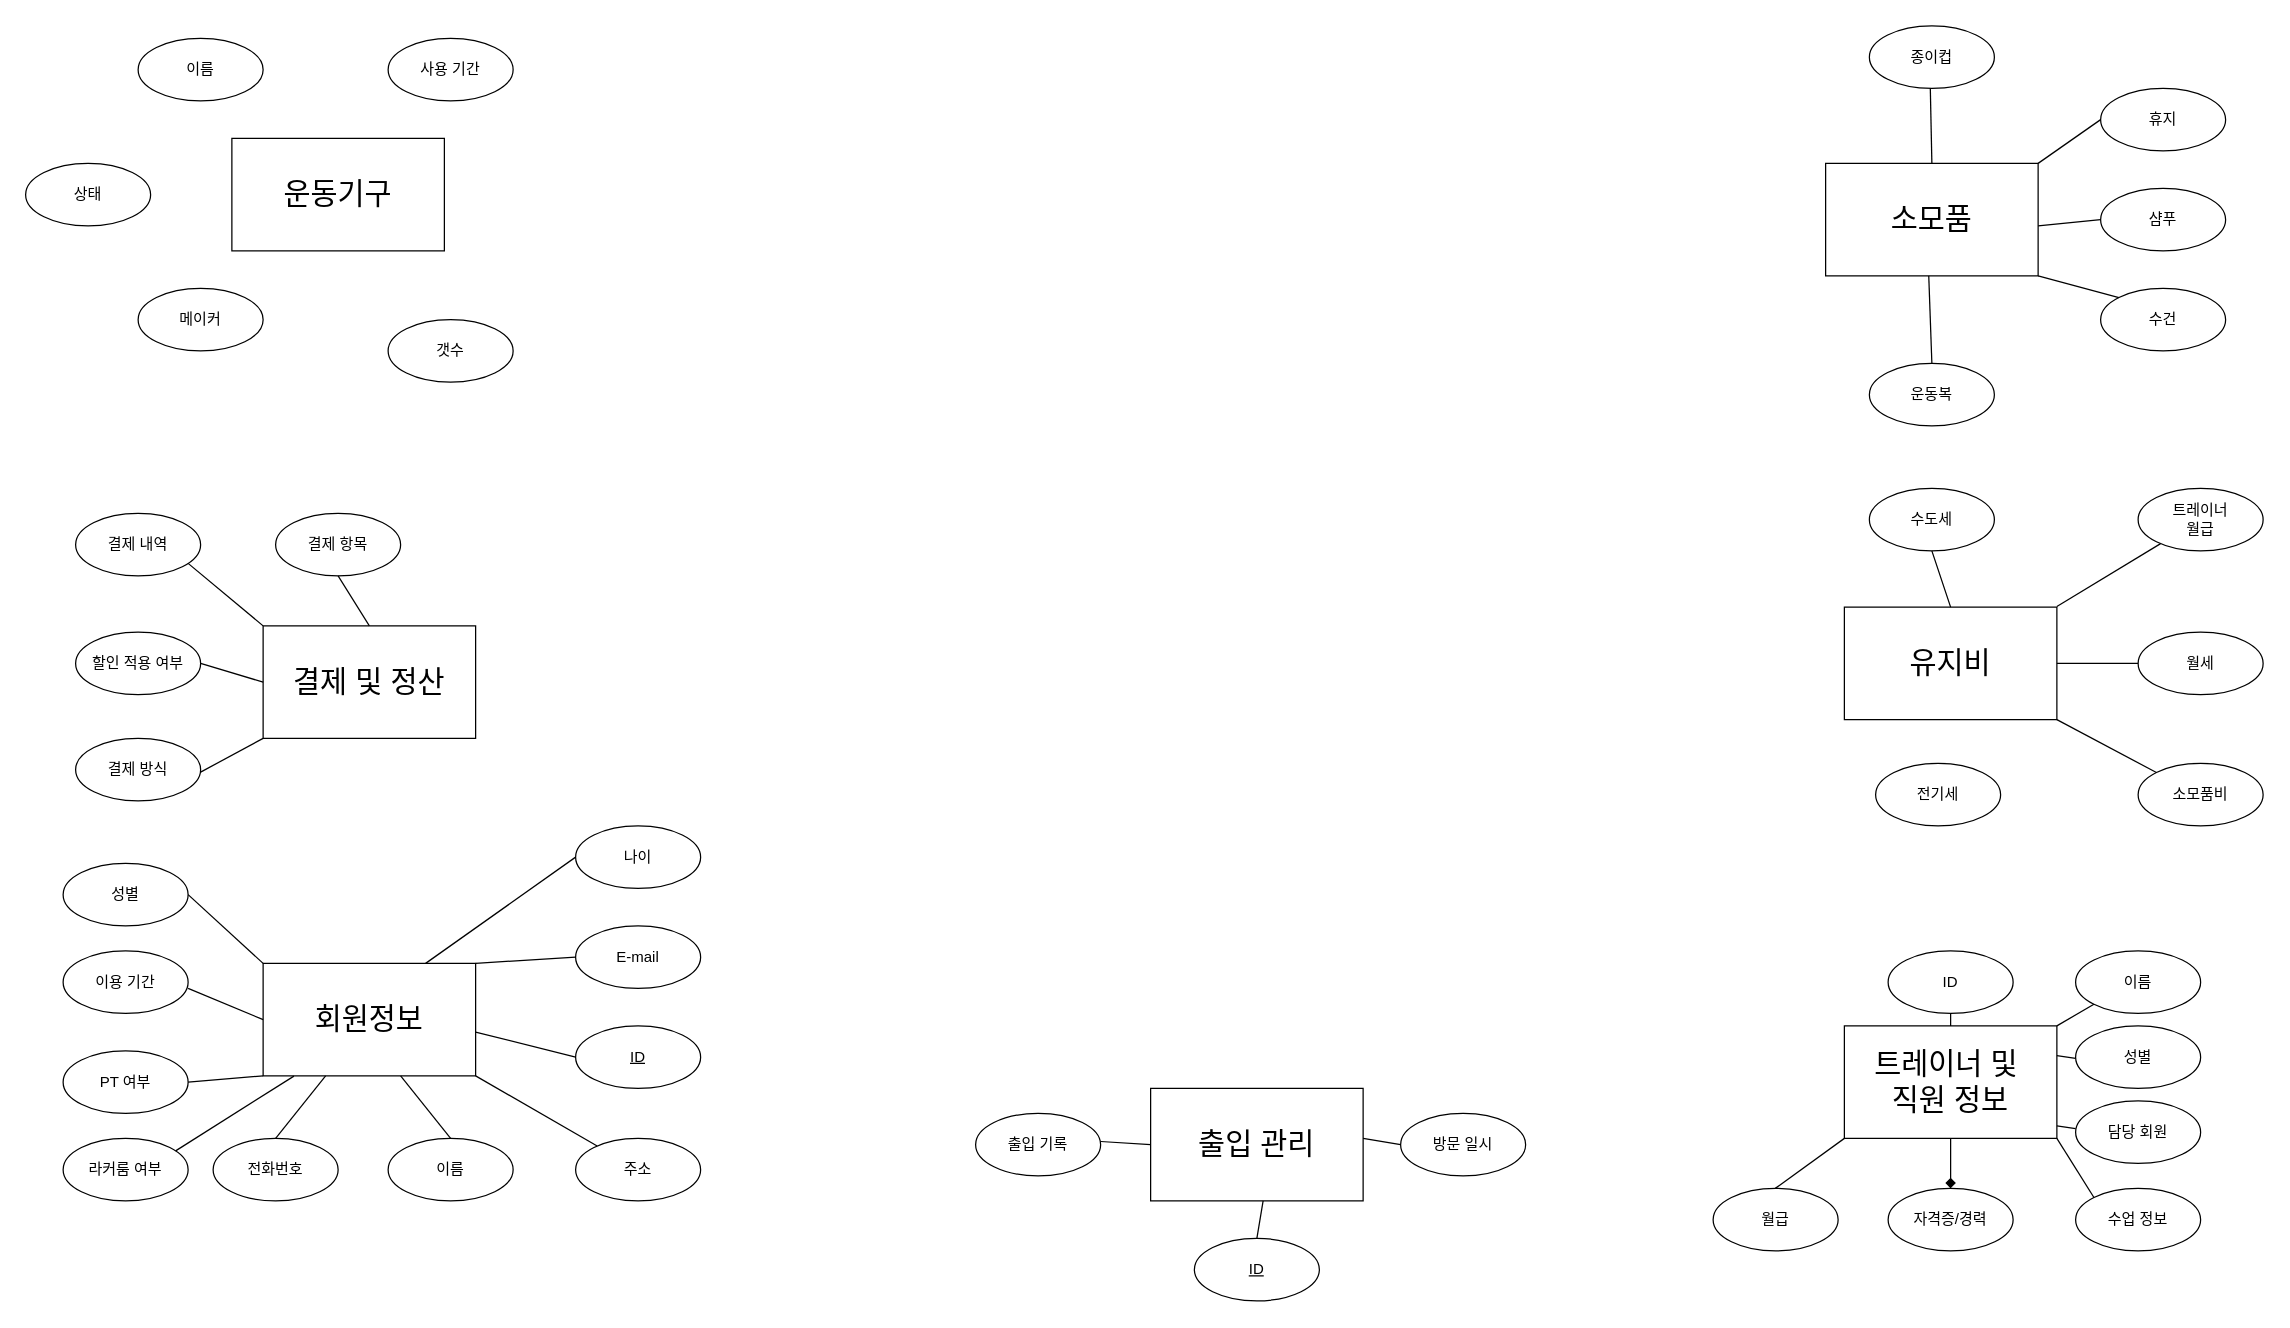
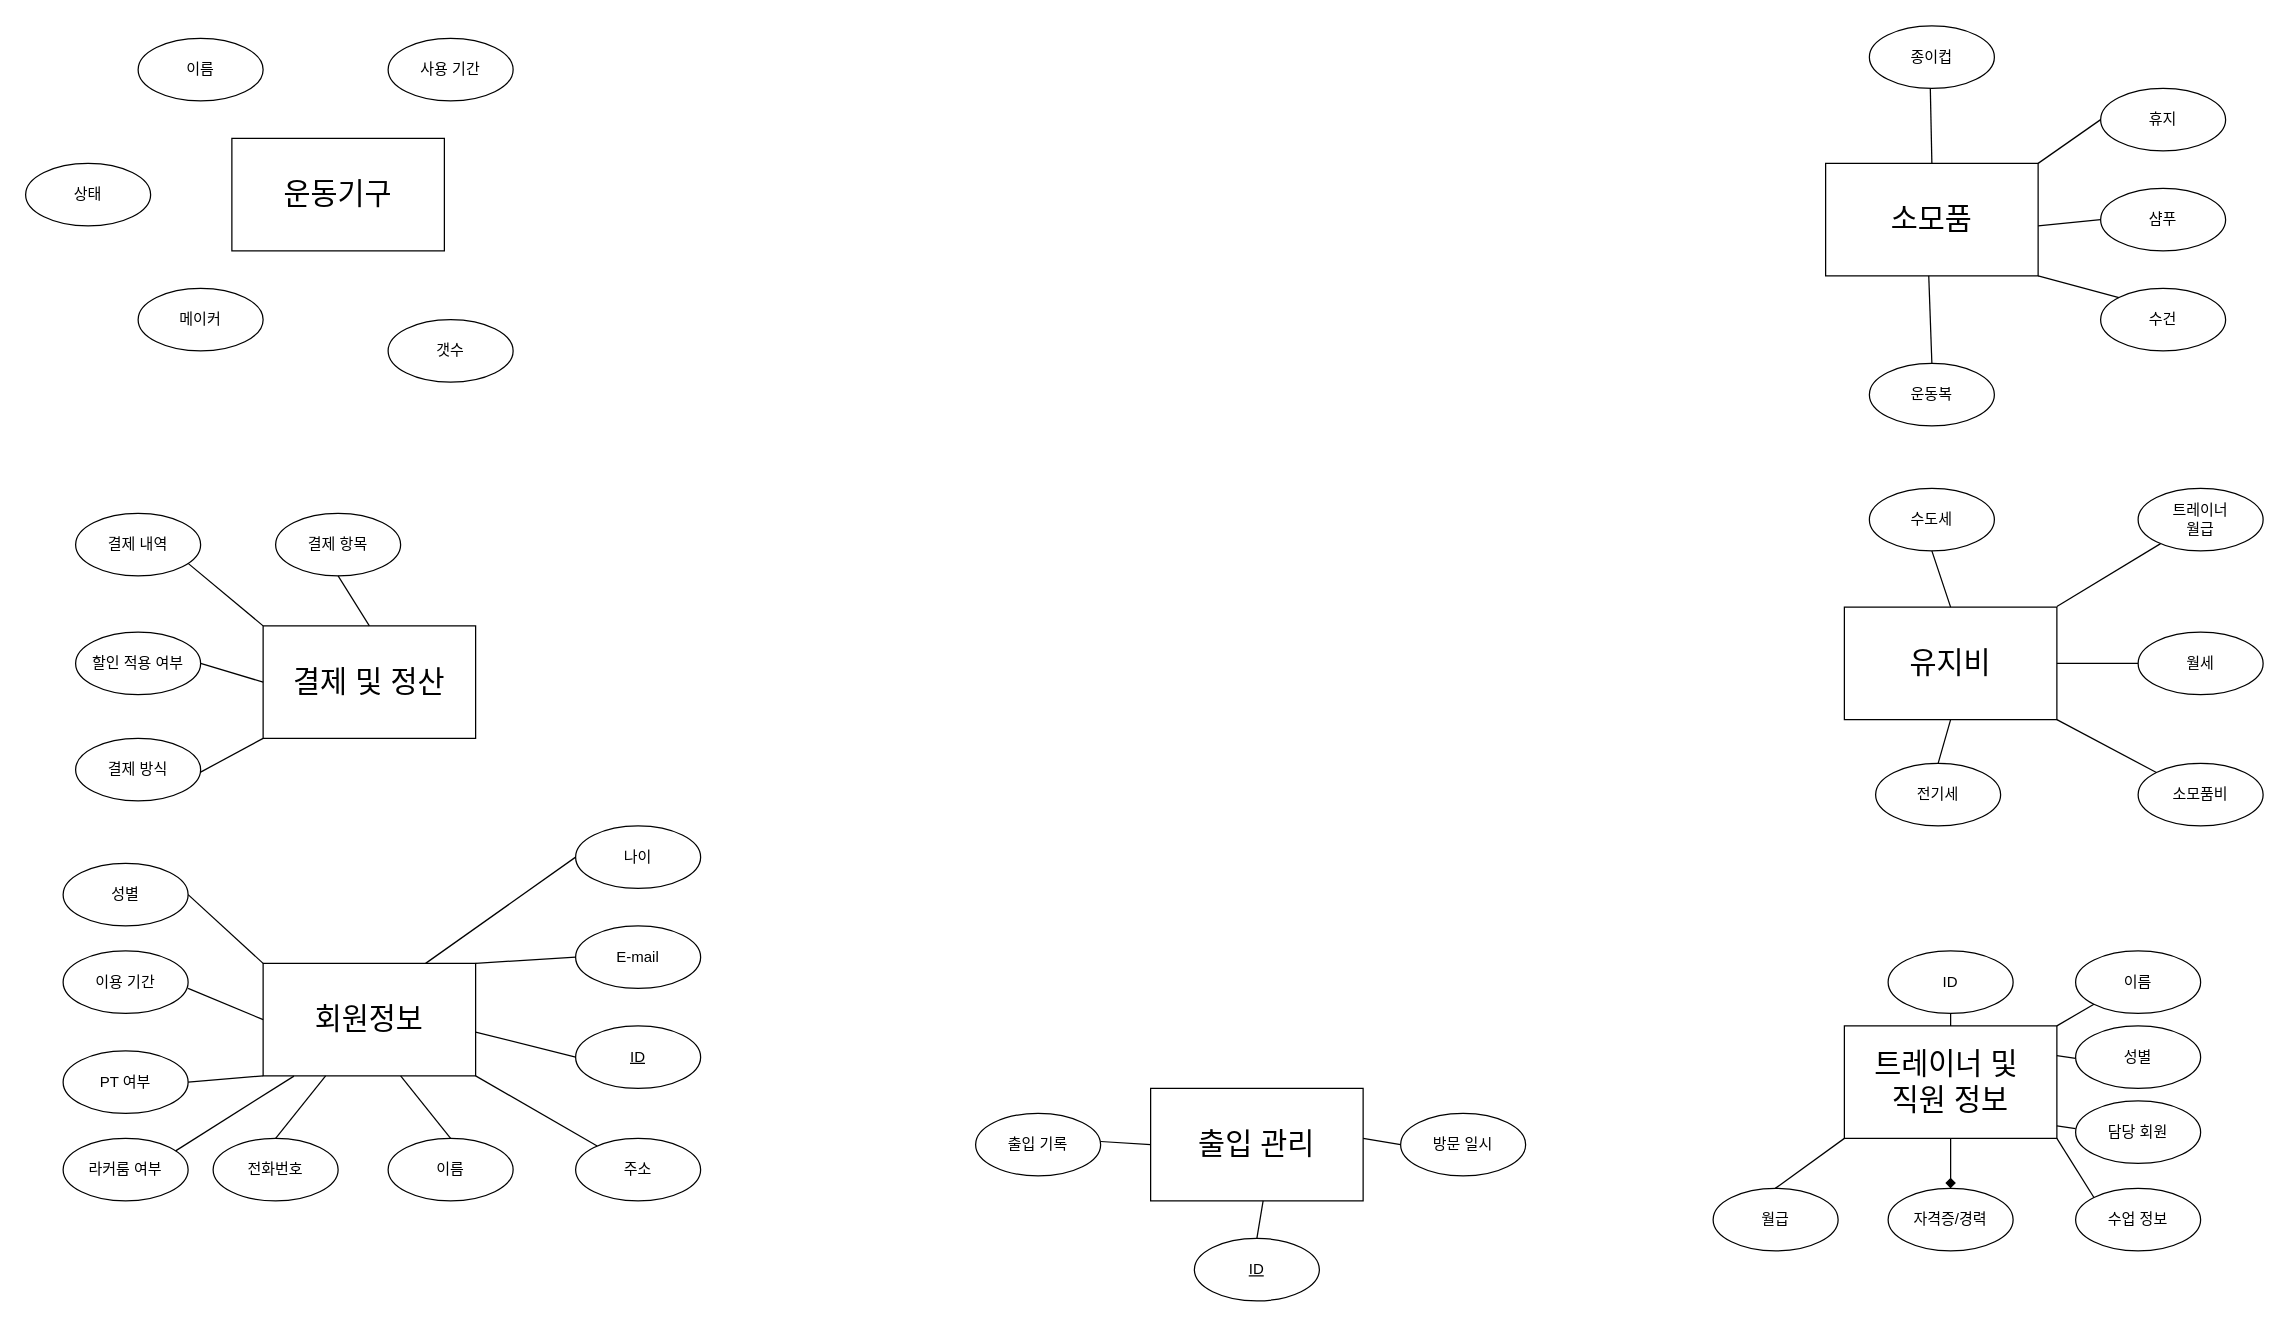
none -> (1945, 741)
